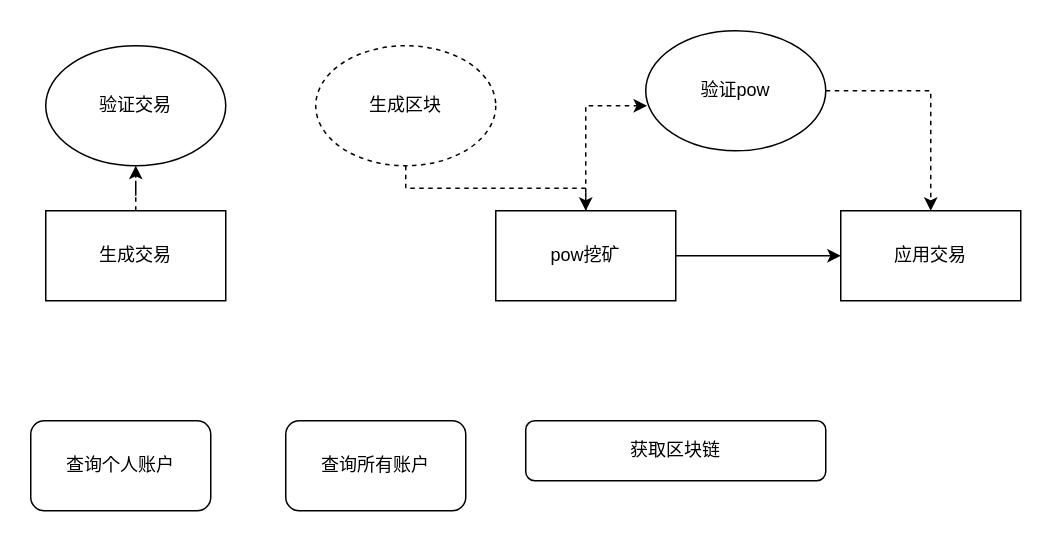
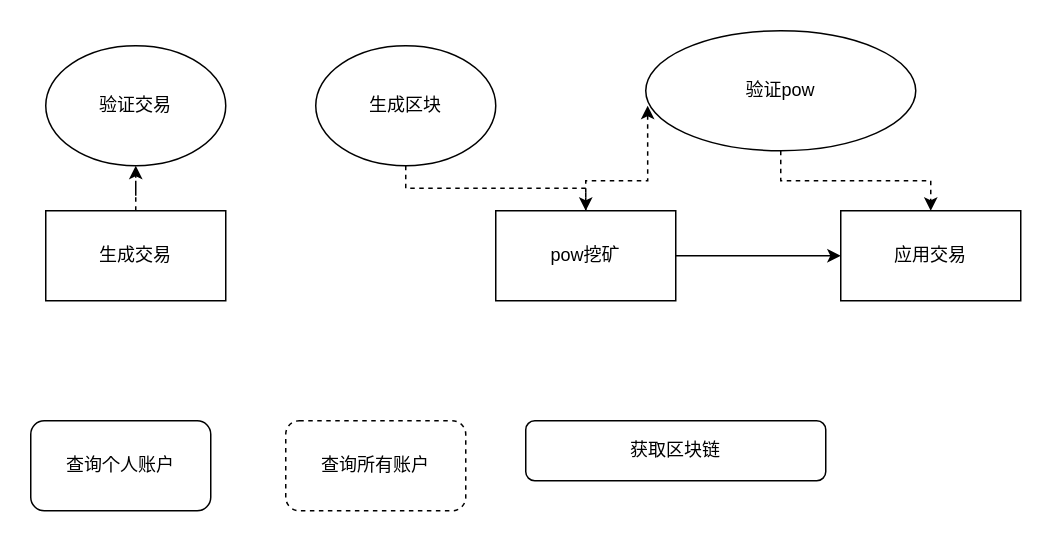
(736, 91) -> (781, 91)
(406, 106) -> (406, 106)
(376, 466) -> (376, 466)
